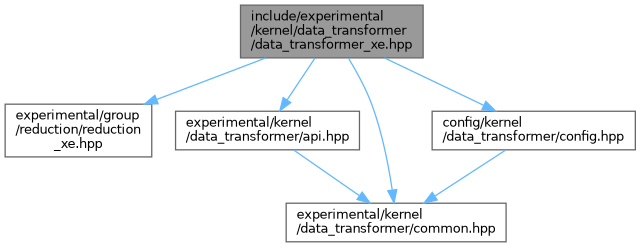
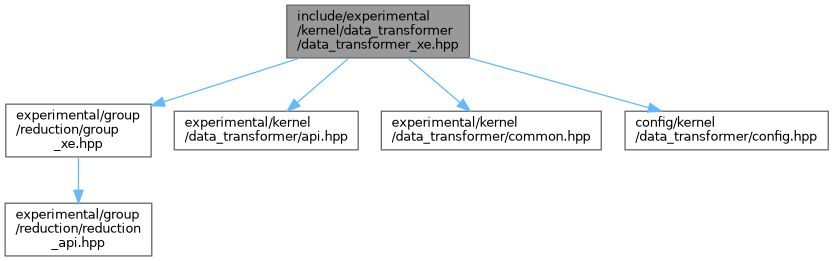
(78, 131) -> (78, 131)
(326, 173) -> none
(471, 173) -> none
none -> (78, 230)
